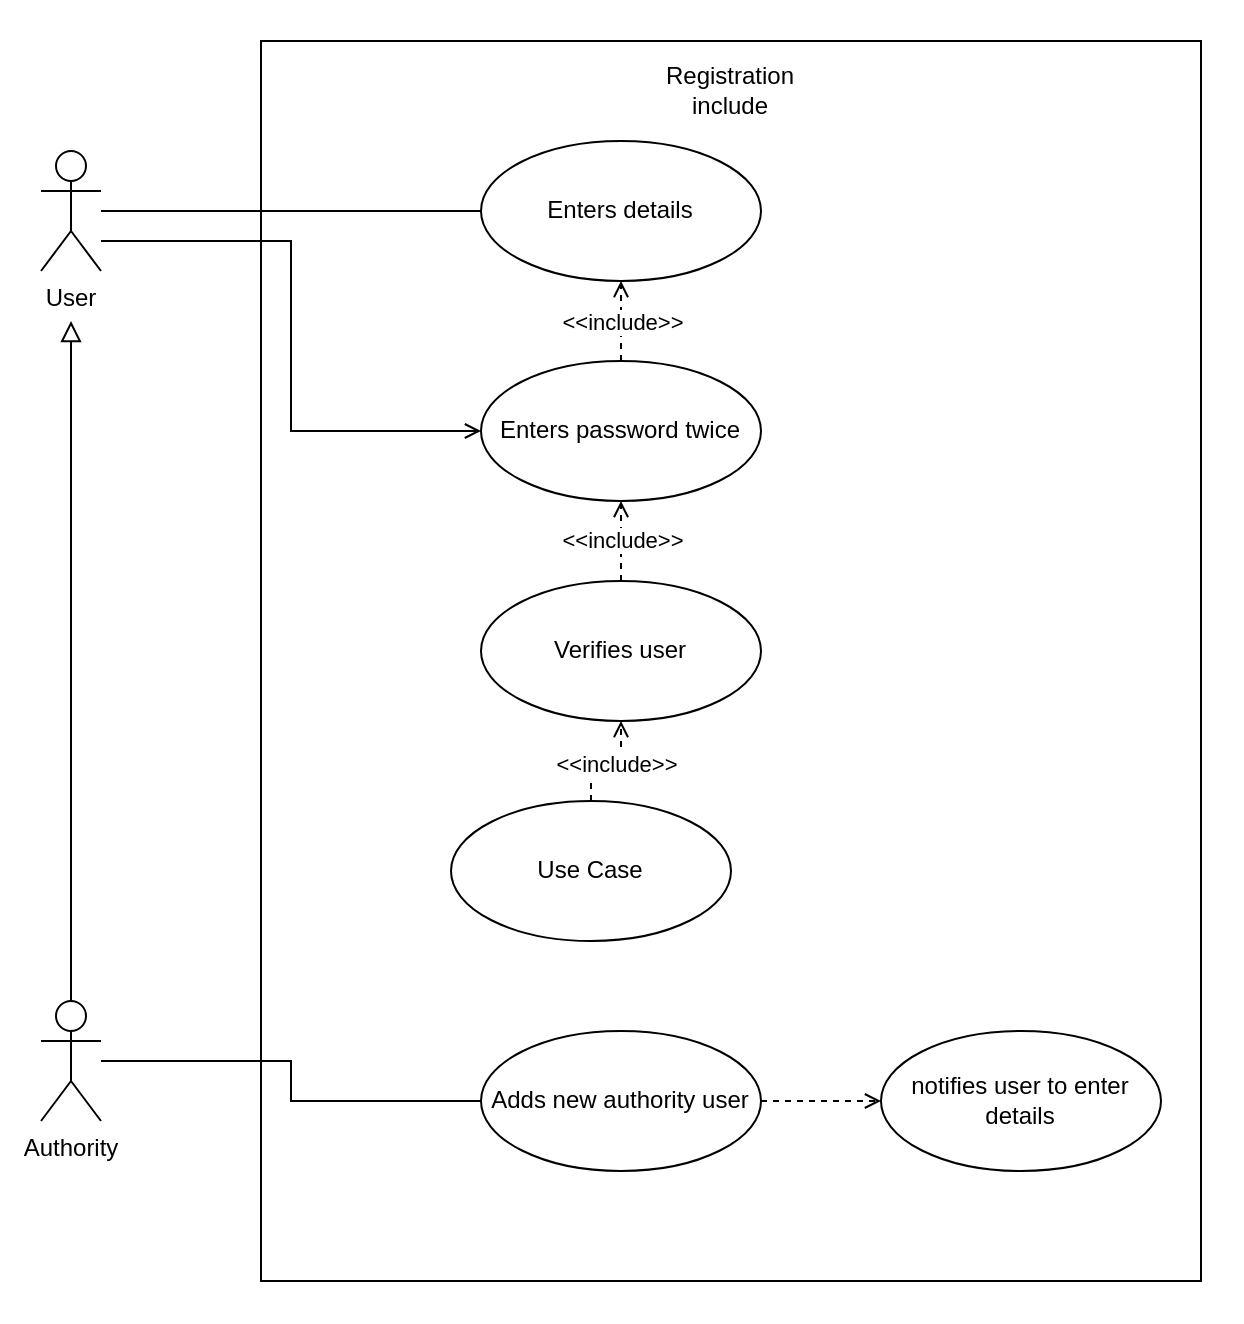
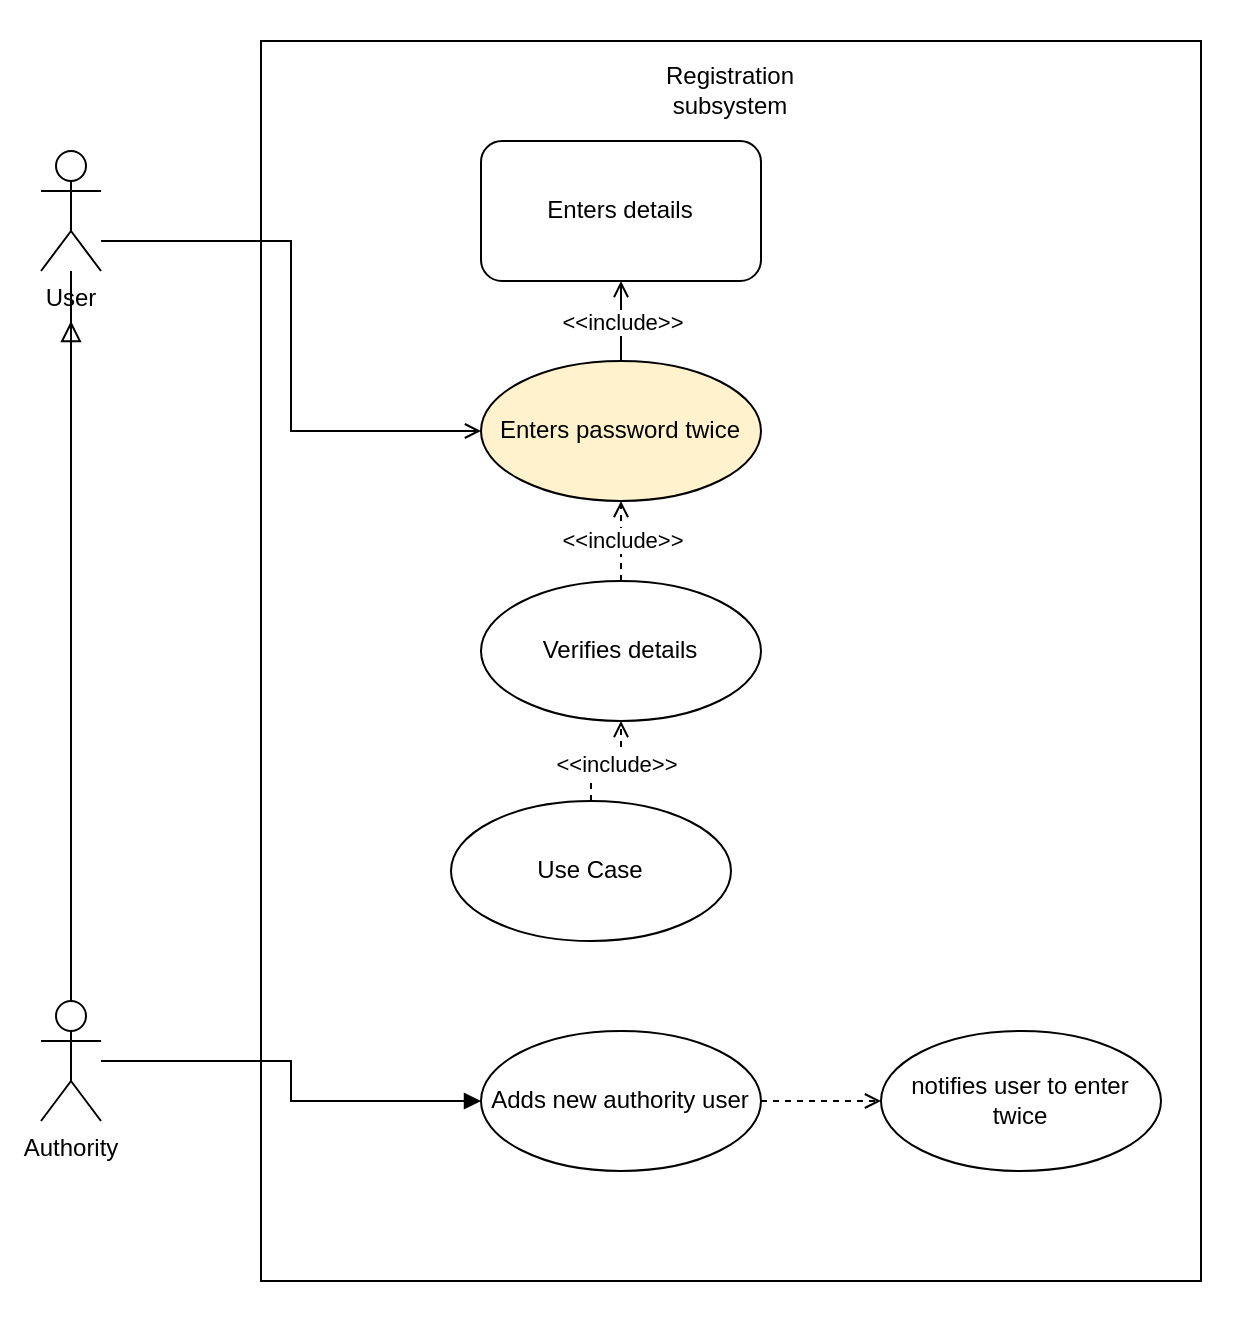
(731, 91) -> (731, 91)
(291, 211) -> (71, 305)
(621, 211) -> (621, 211)
(621, 347) -> (621, 347)
(621, 431) -> (621, 431)
(621, 651) -> (621, 651)
(470, 1101) -> (463, 1101)
(1021, 1101) -> (1021, 1101)
